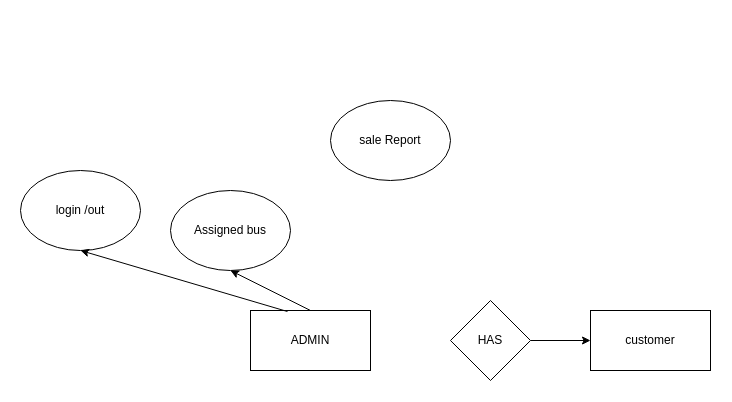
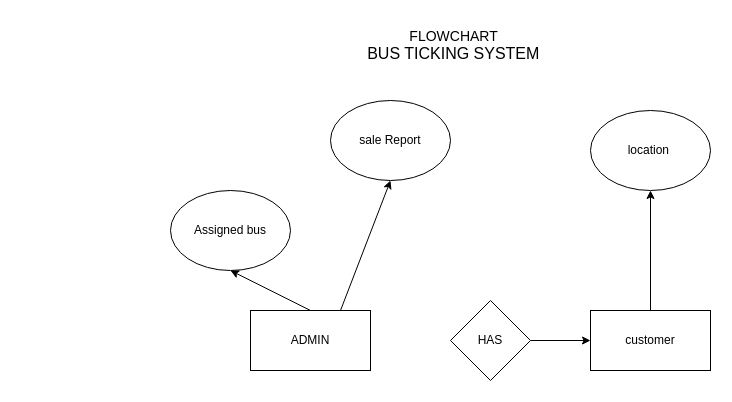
none -> (456, 46)
none -> (651, 151)
(81, 211) -> none
none -> (364, 248)
none -> (651, 254)
(188, 282) -> none
